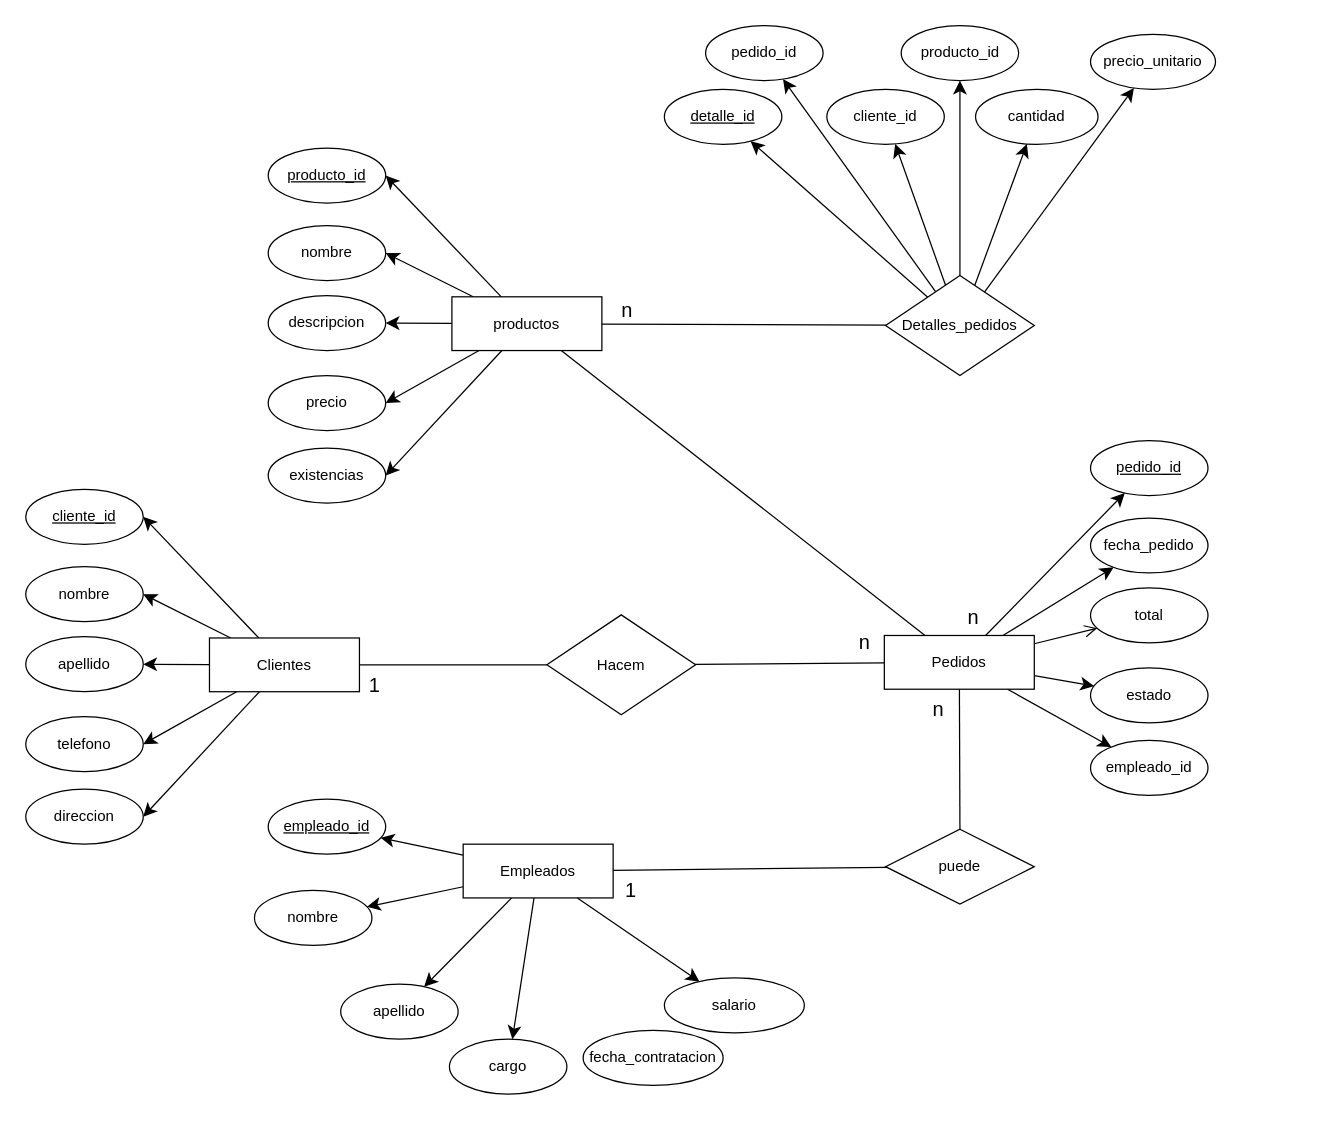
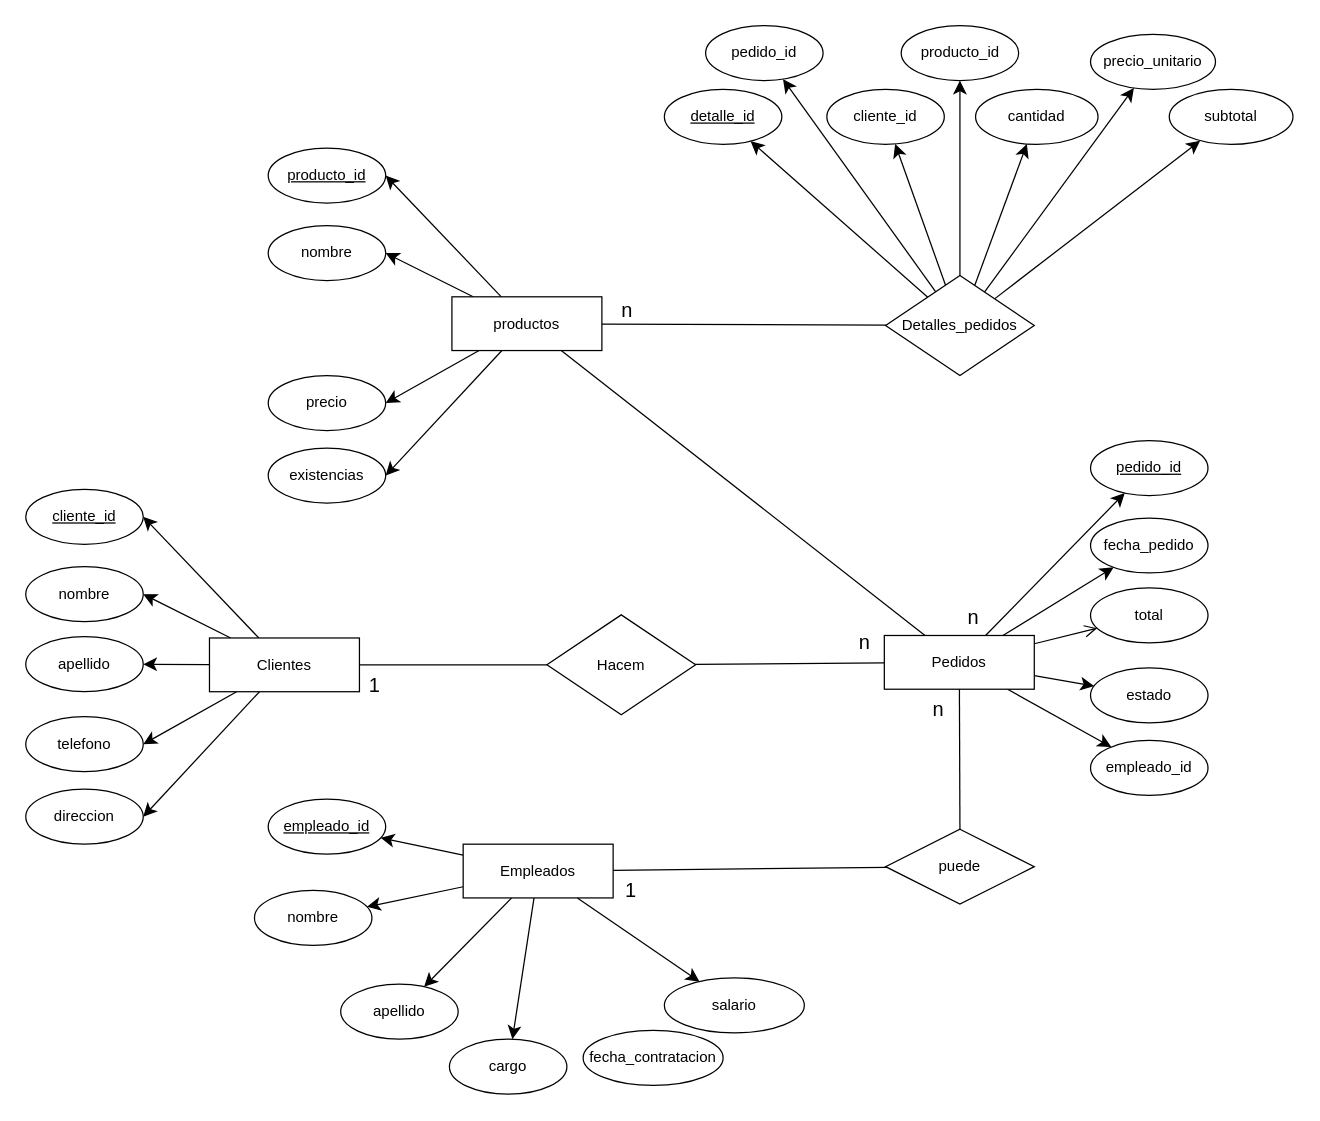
none -> (1231, 117)
none -> (1094, 222)
(327, 323) -> none
(423, 323) -> none
